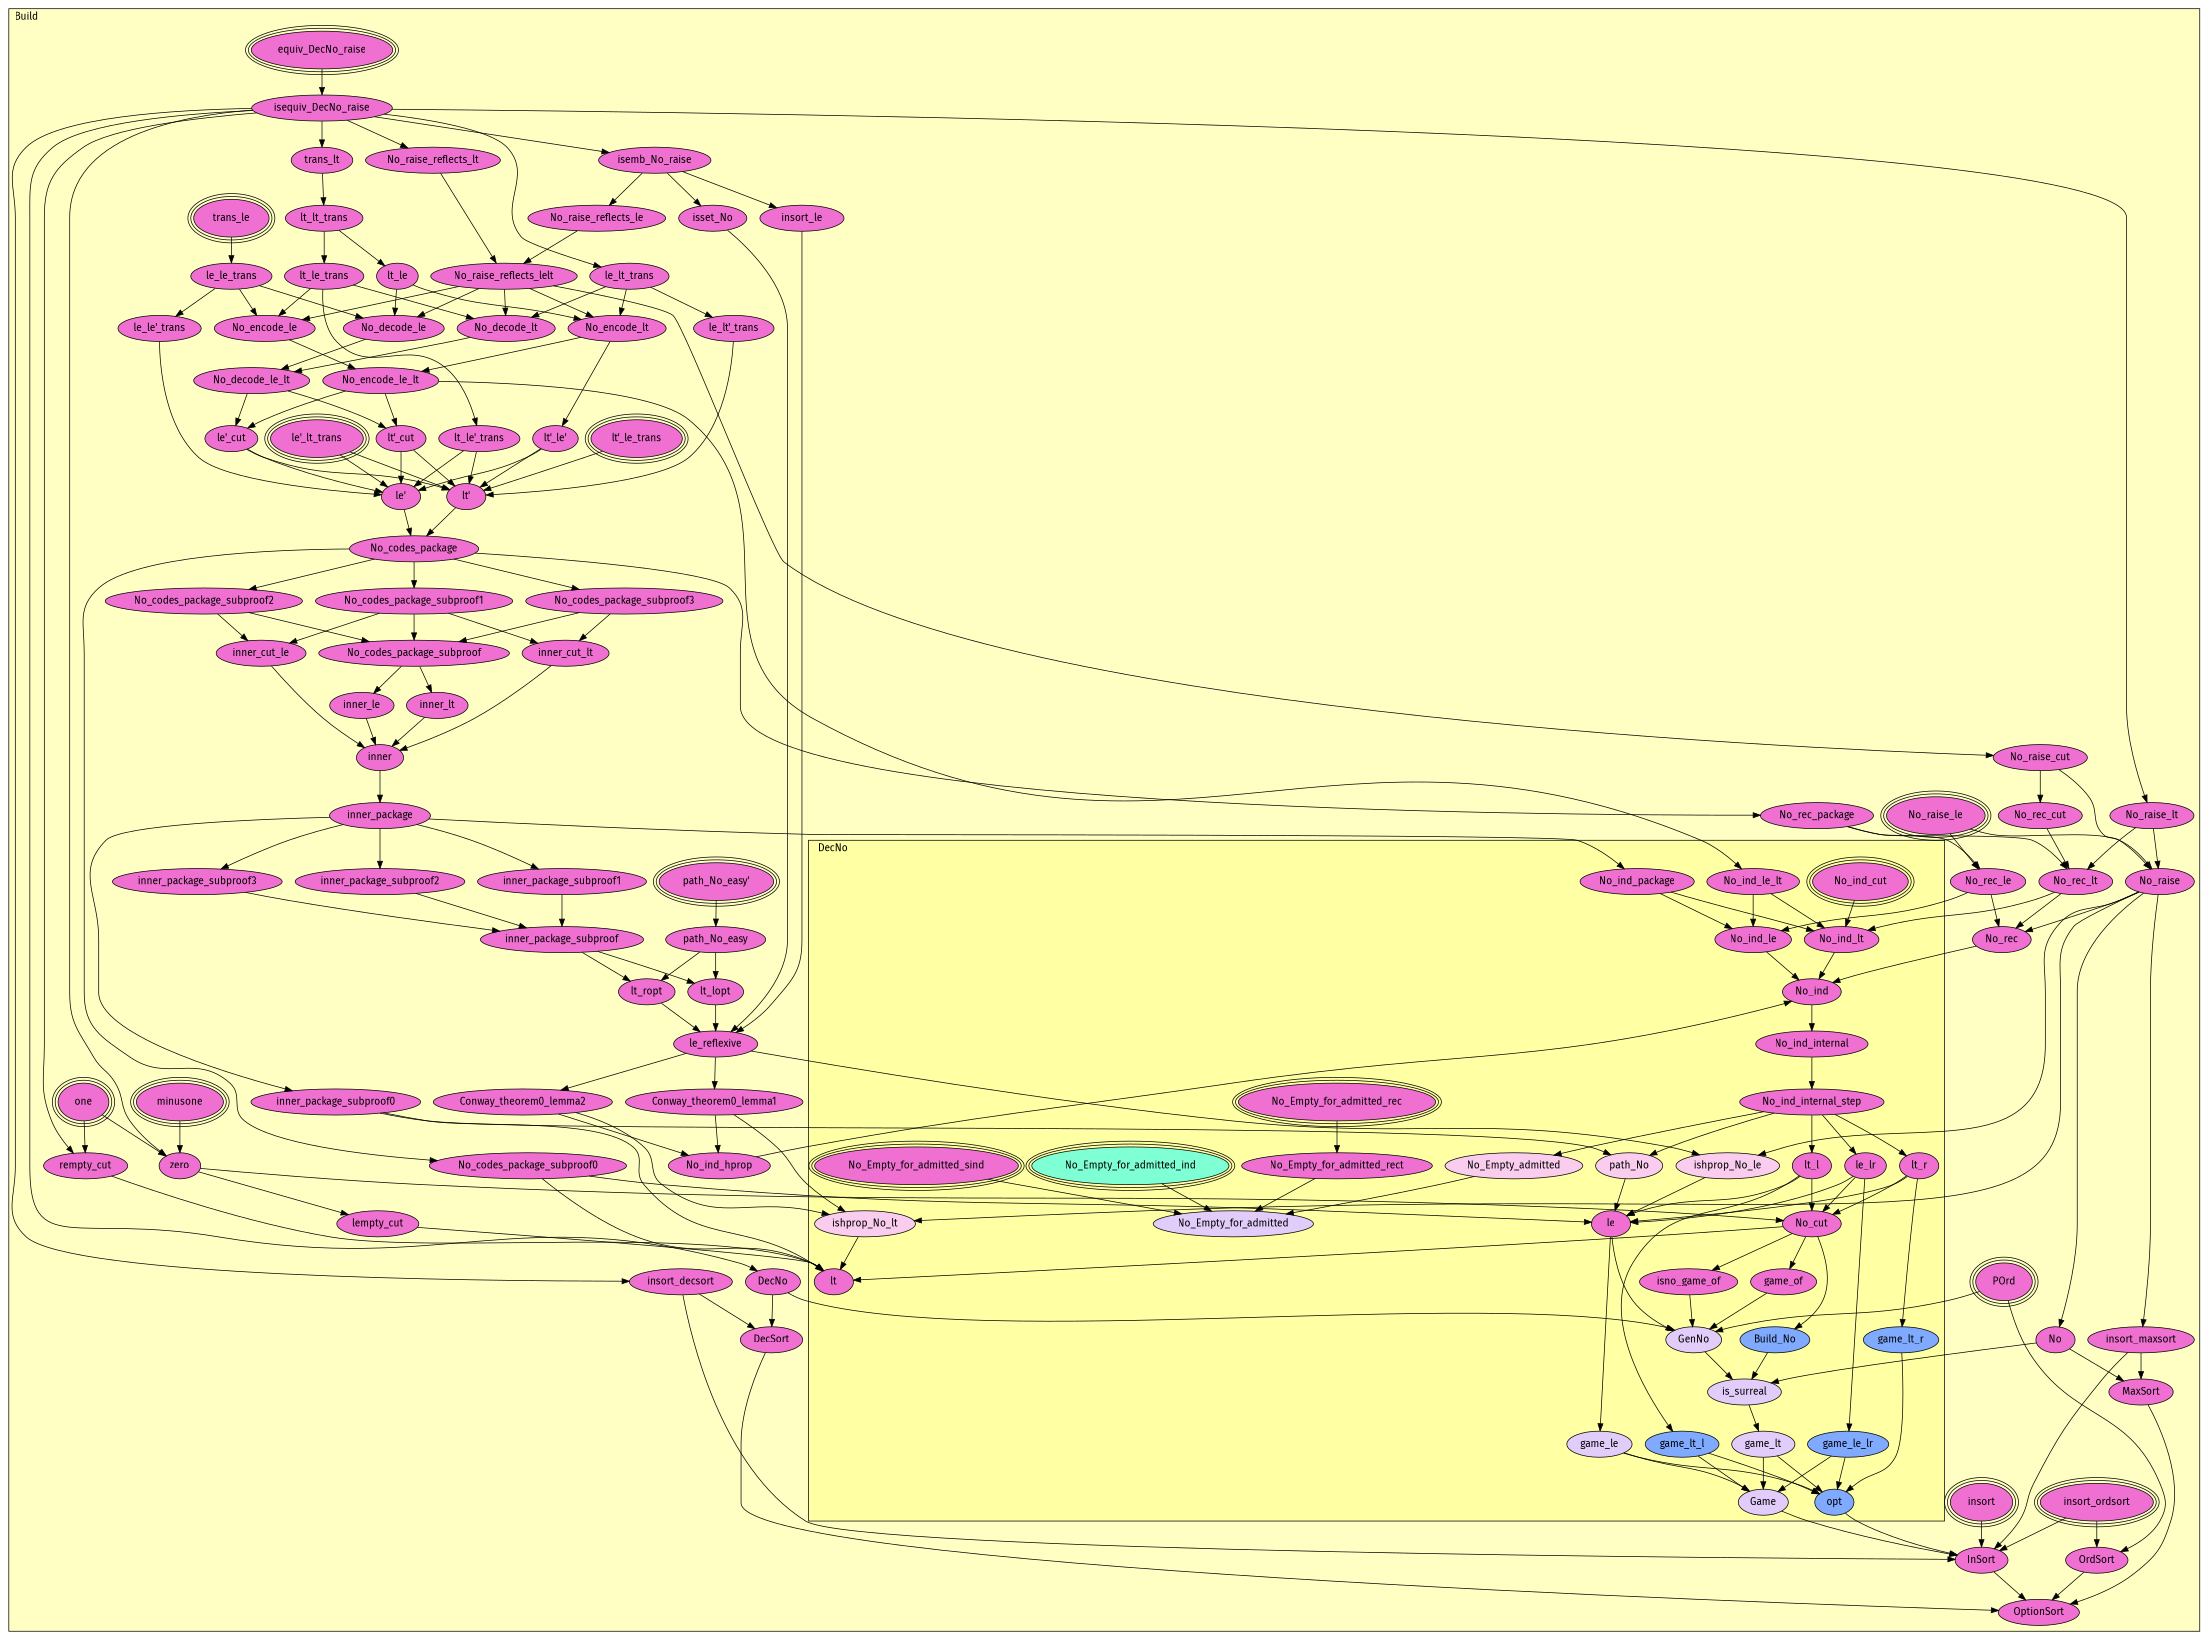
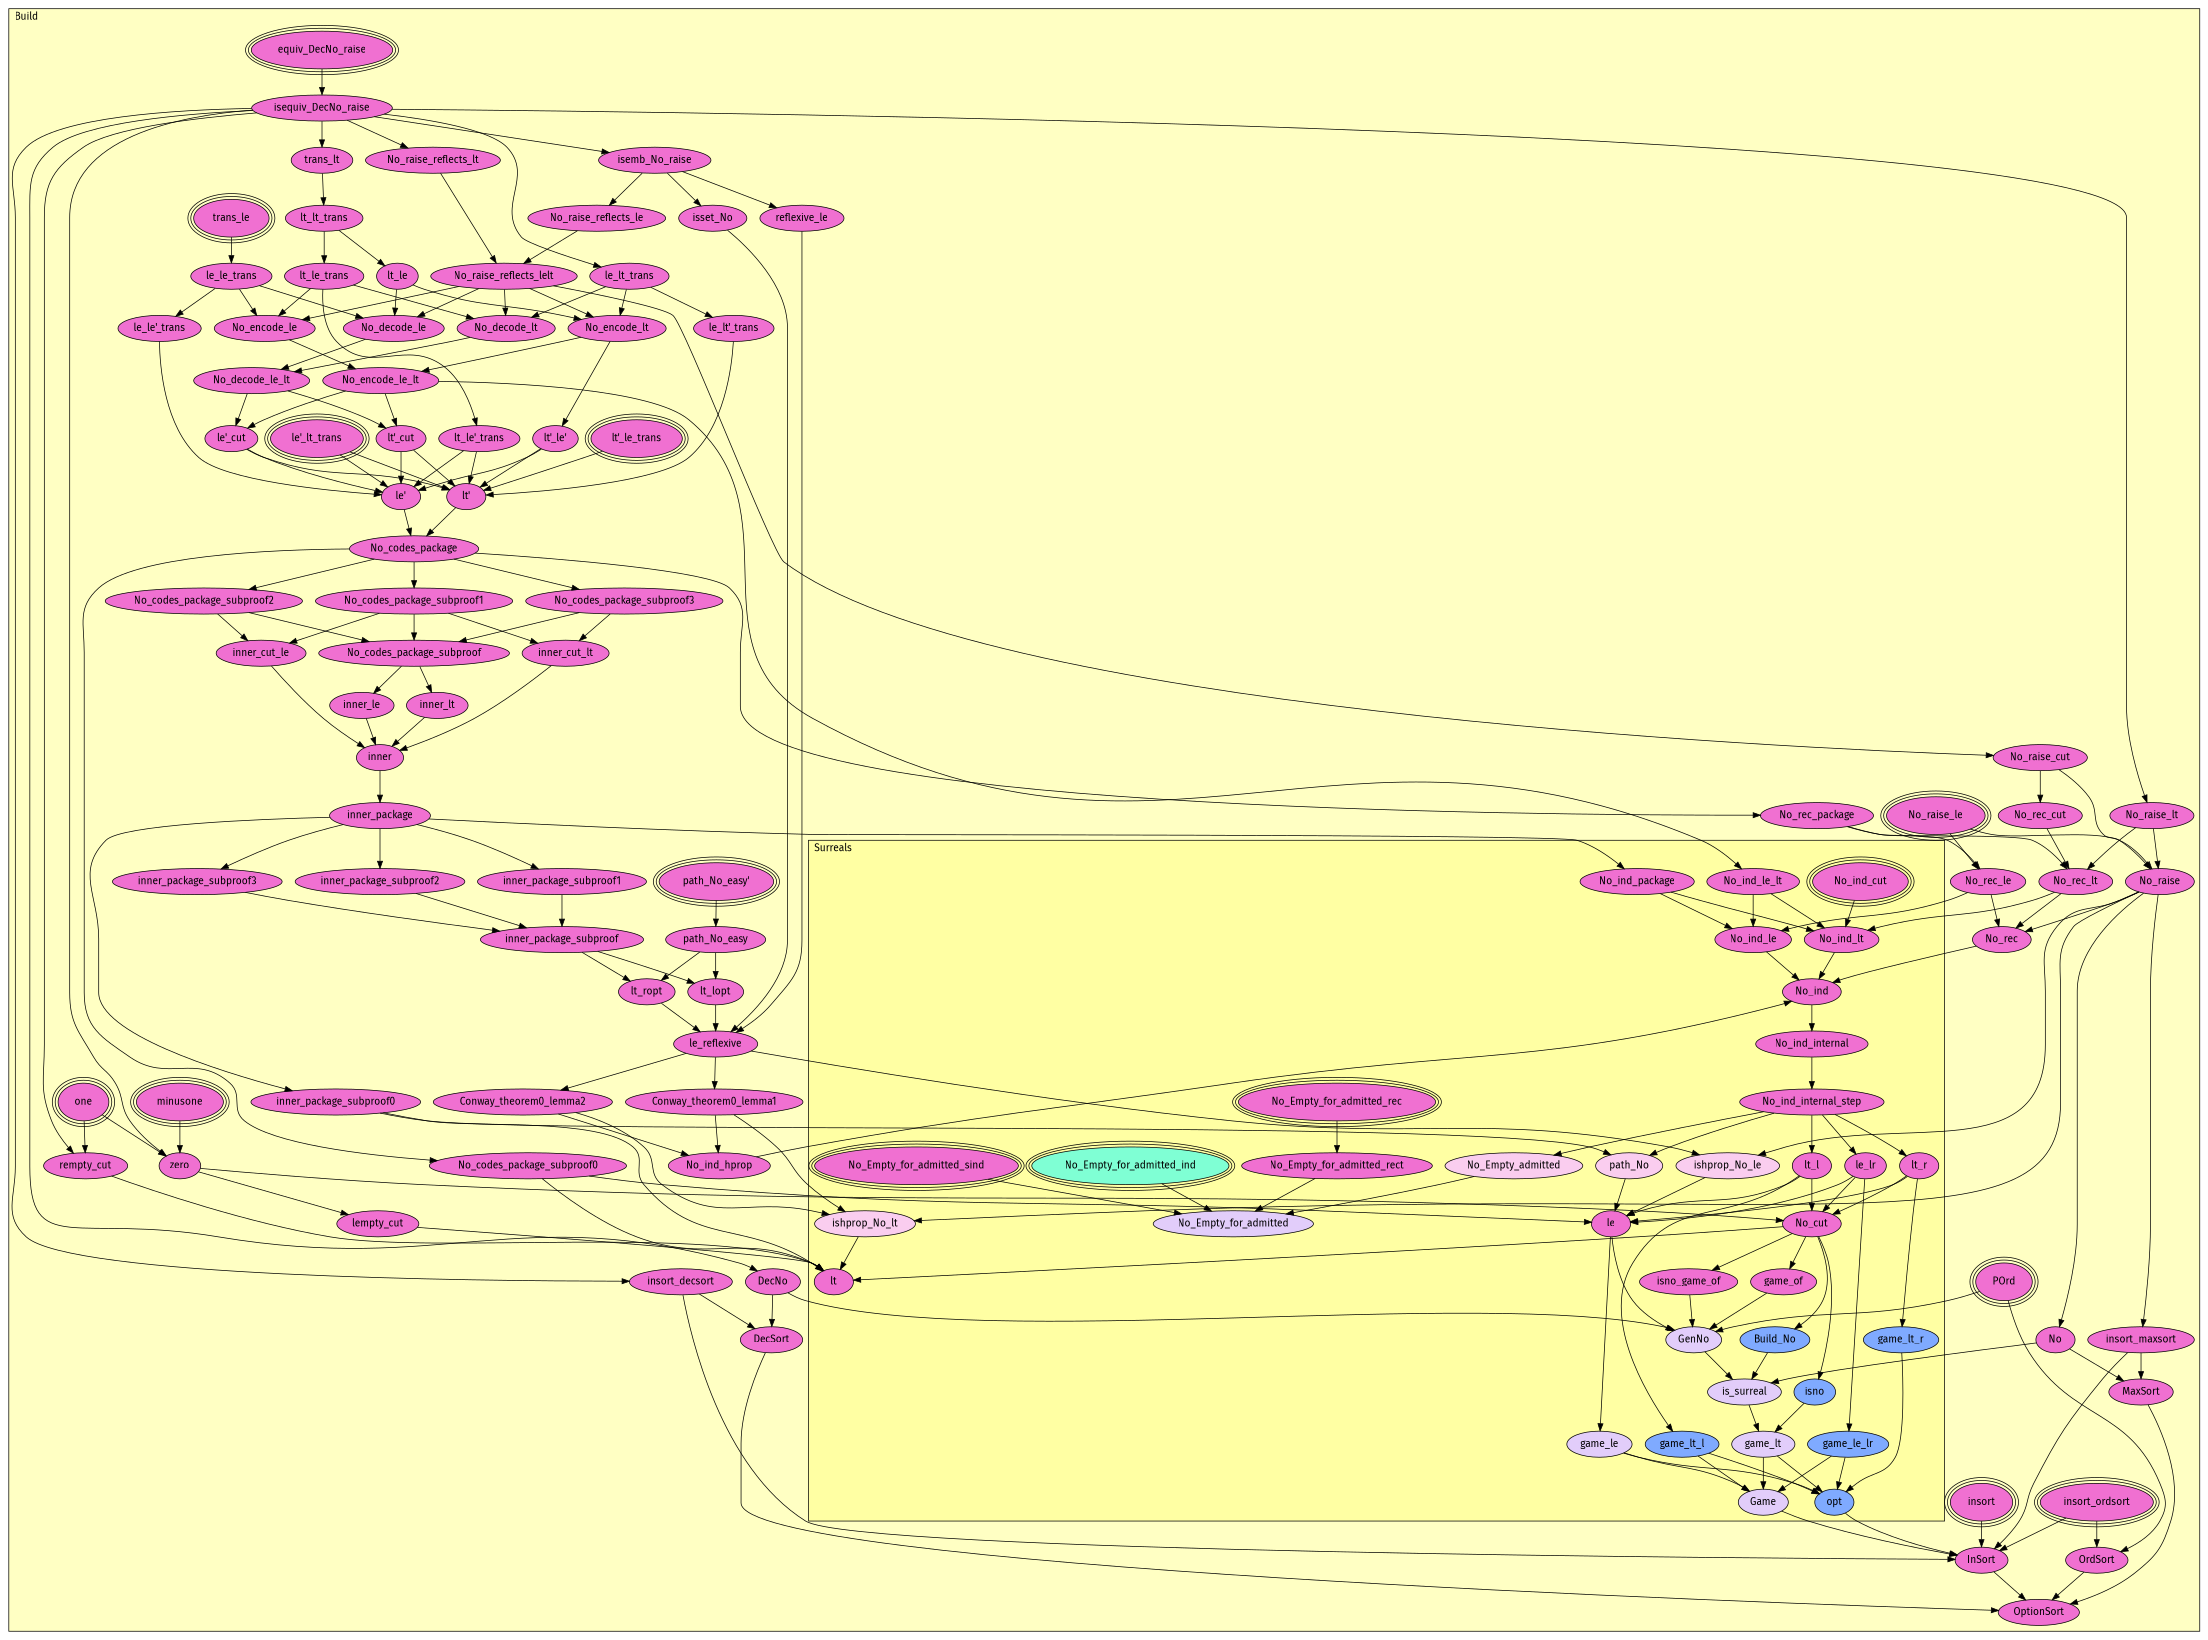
(802, 218) -> (802, 218)
(833, 849) -> (833, 849)
none -> (1815, 1392)
